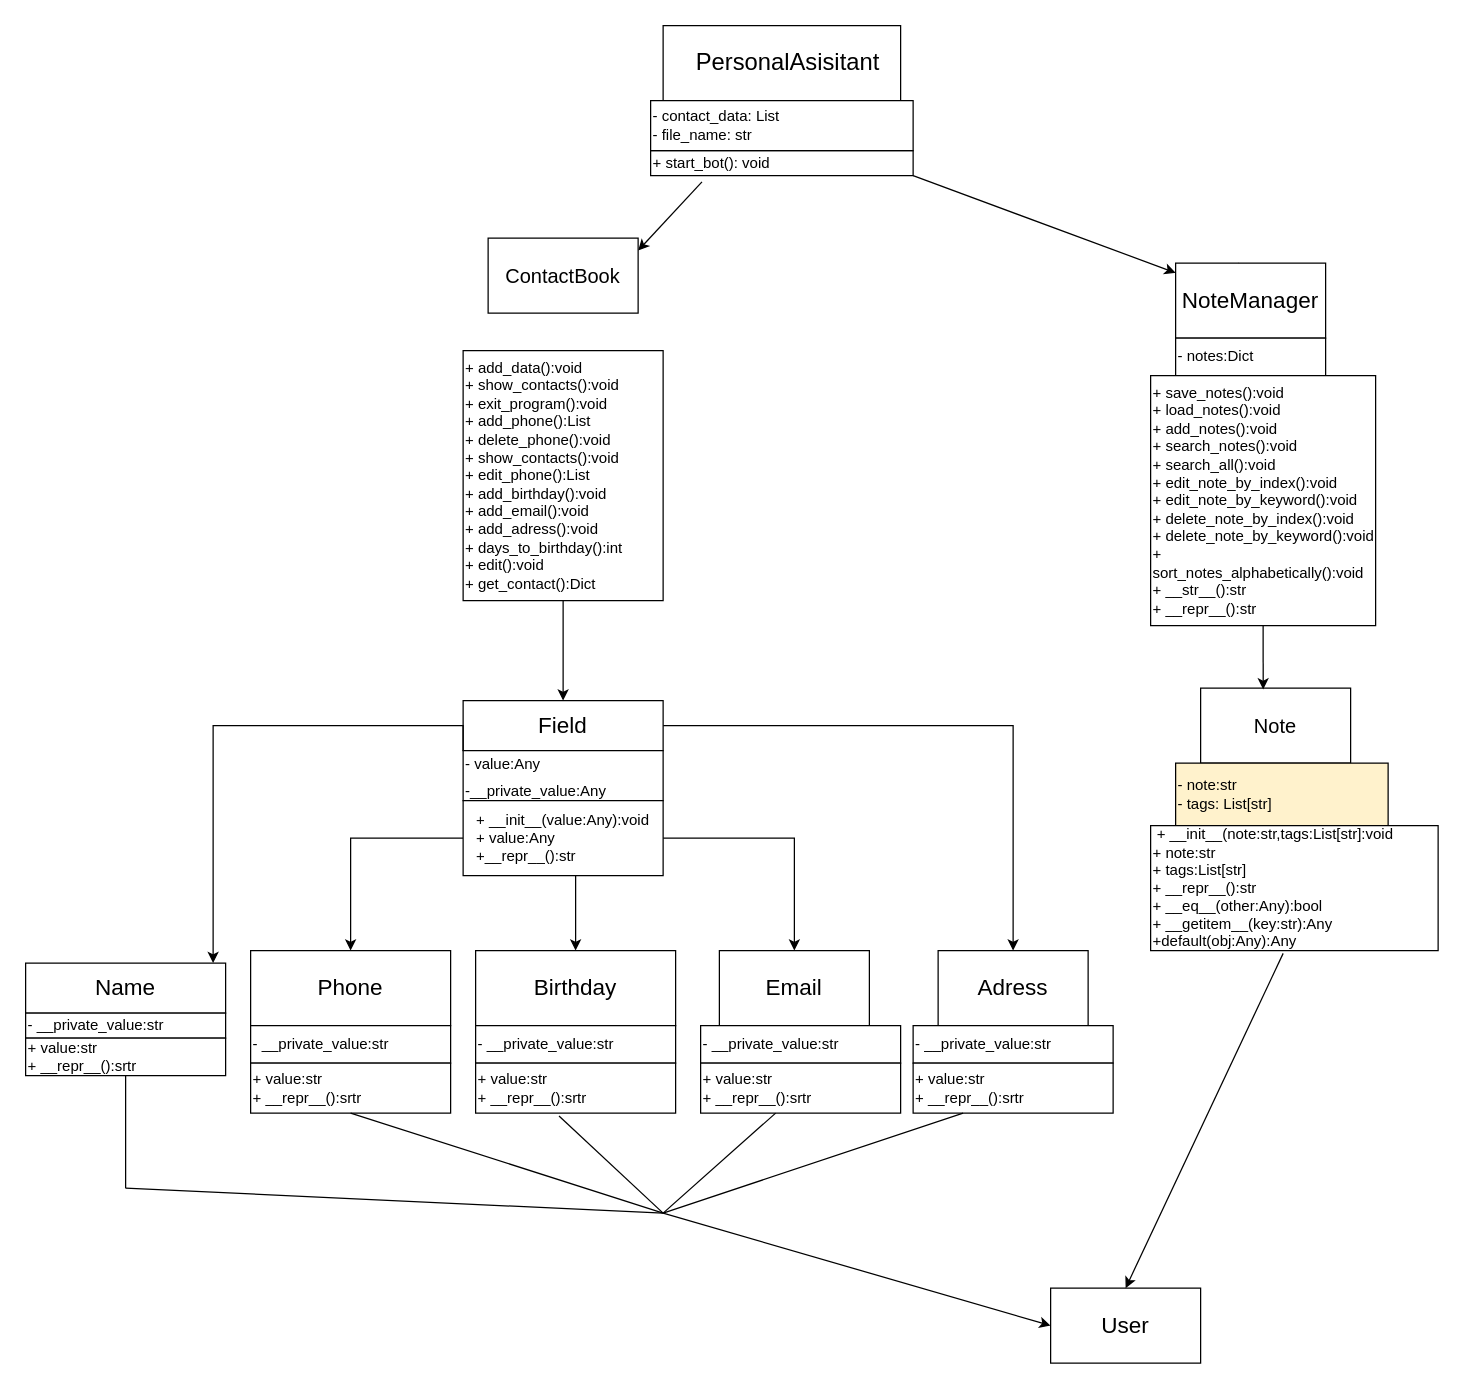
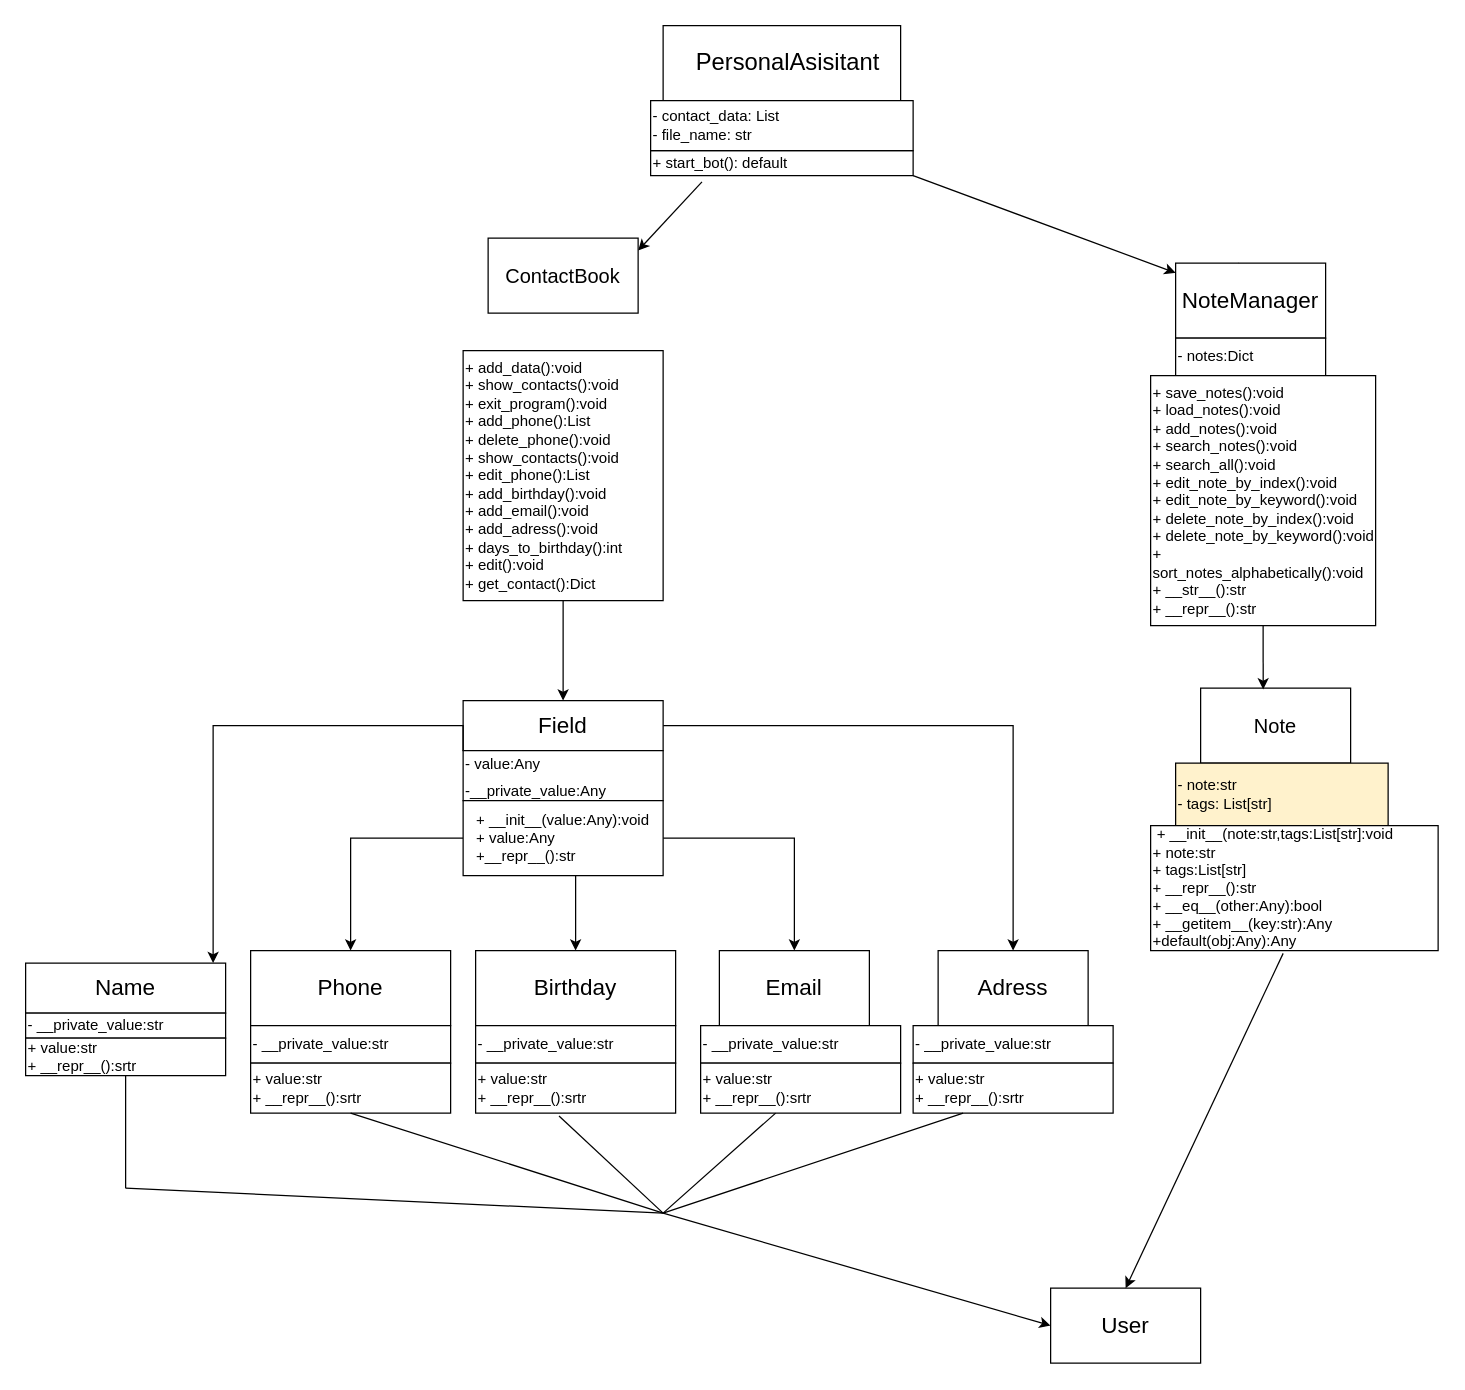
(725, 163) -> (738, 163)
